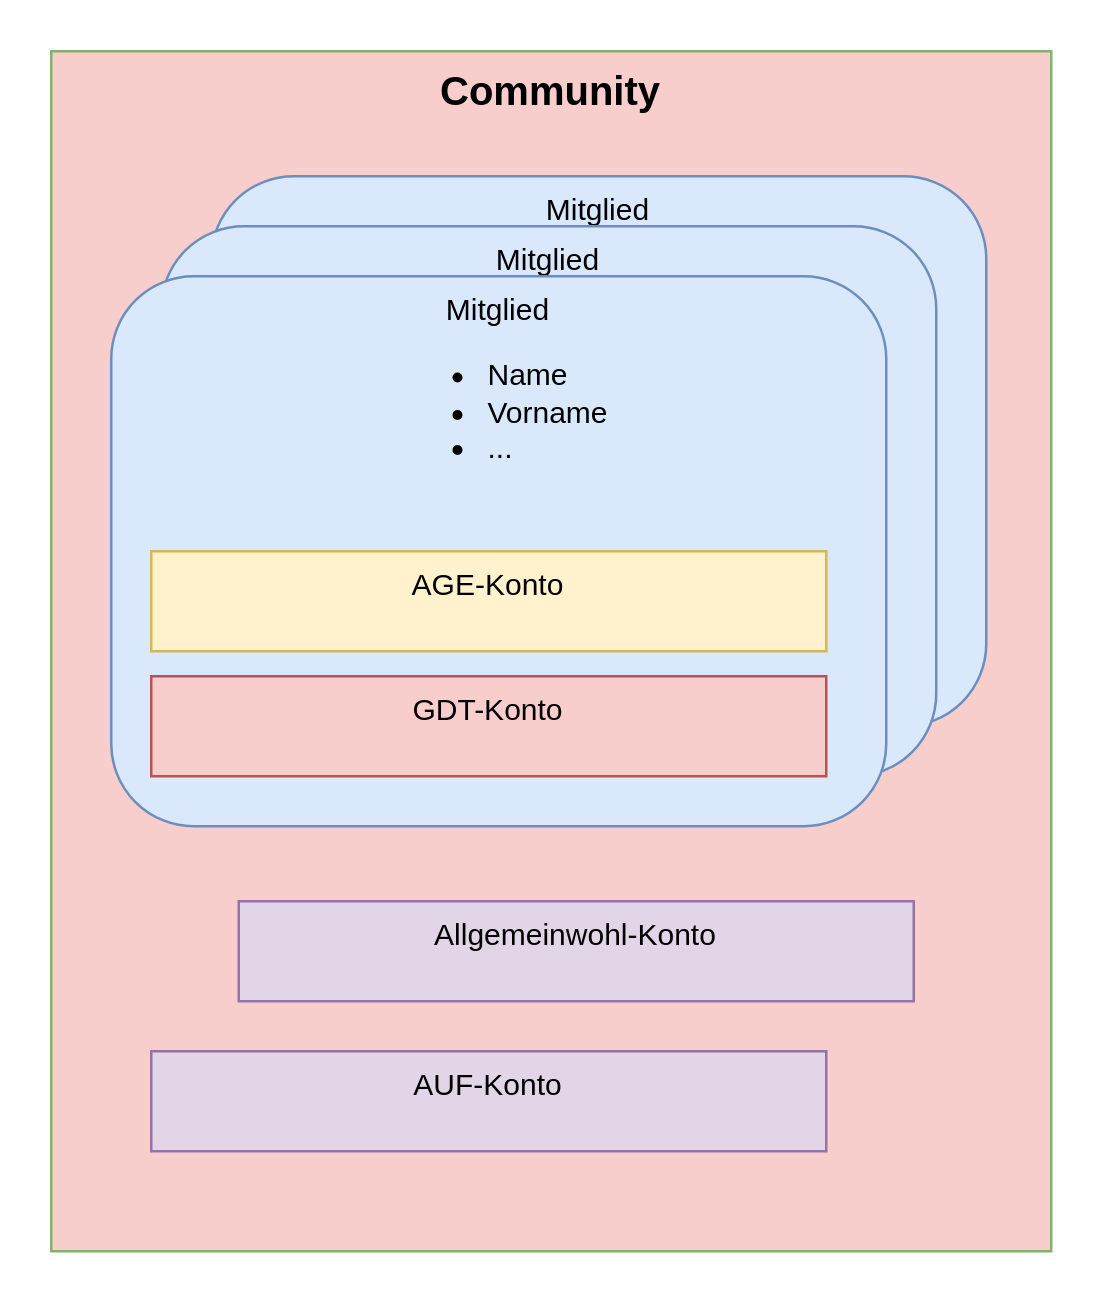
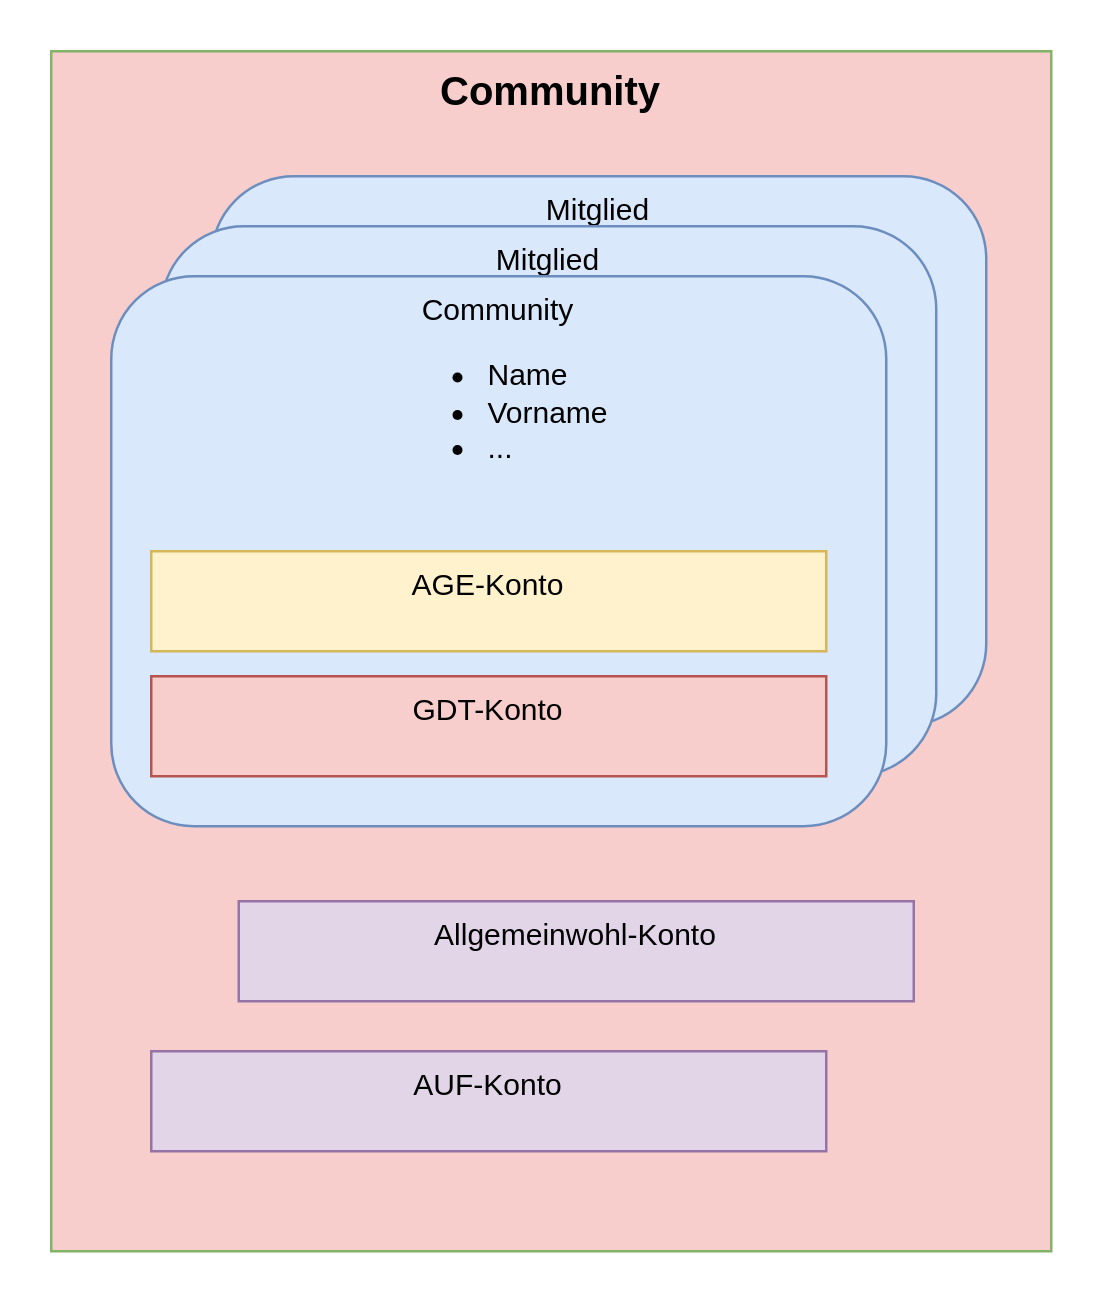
(499, 366) -> (499, 366)
